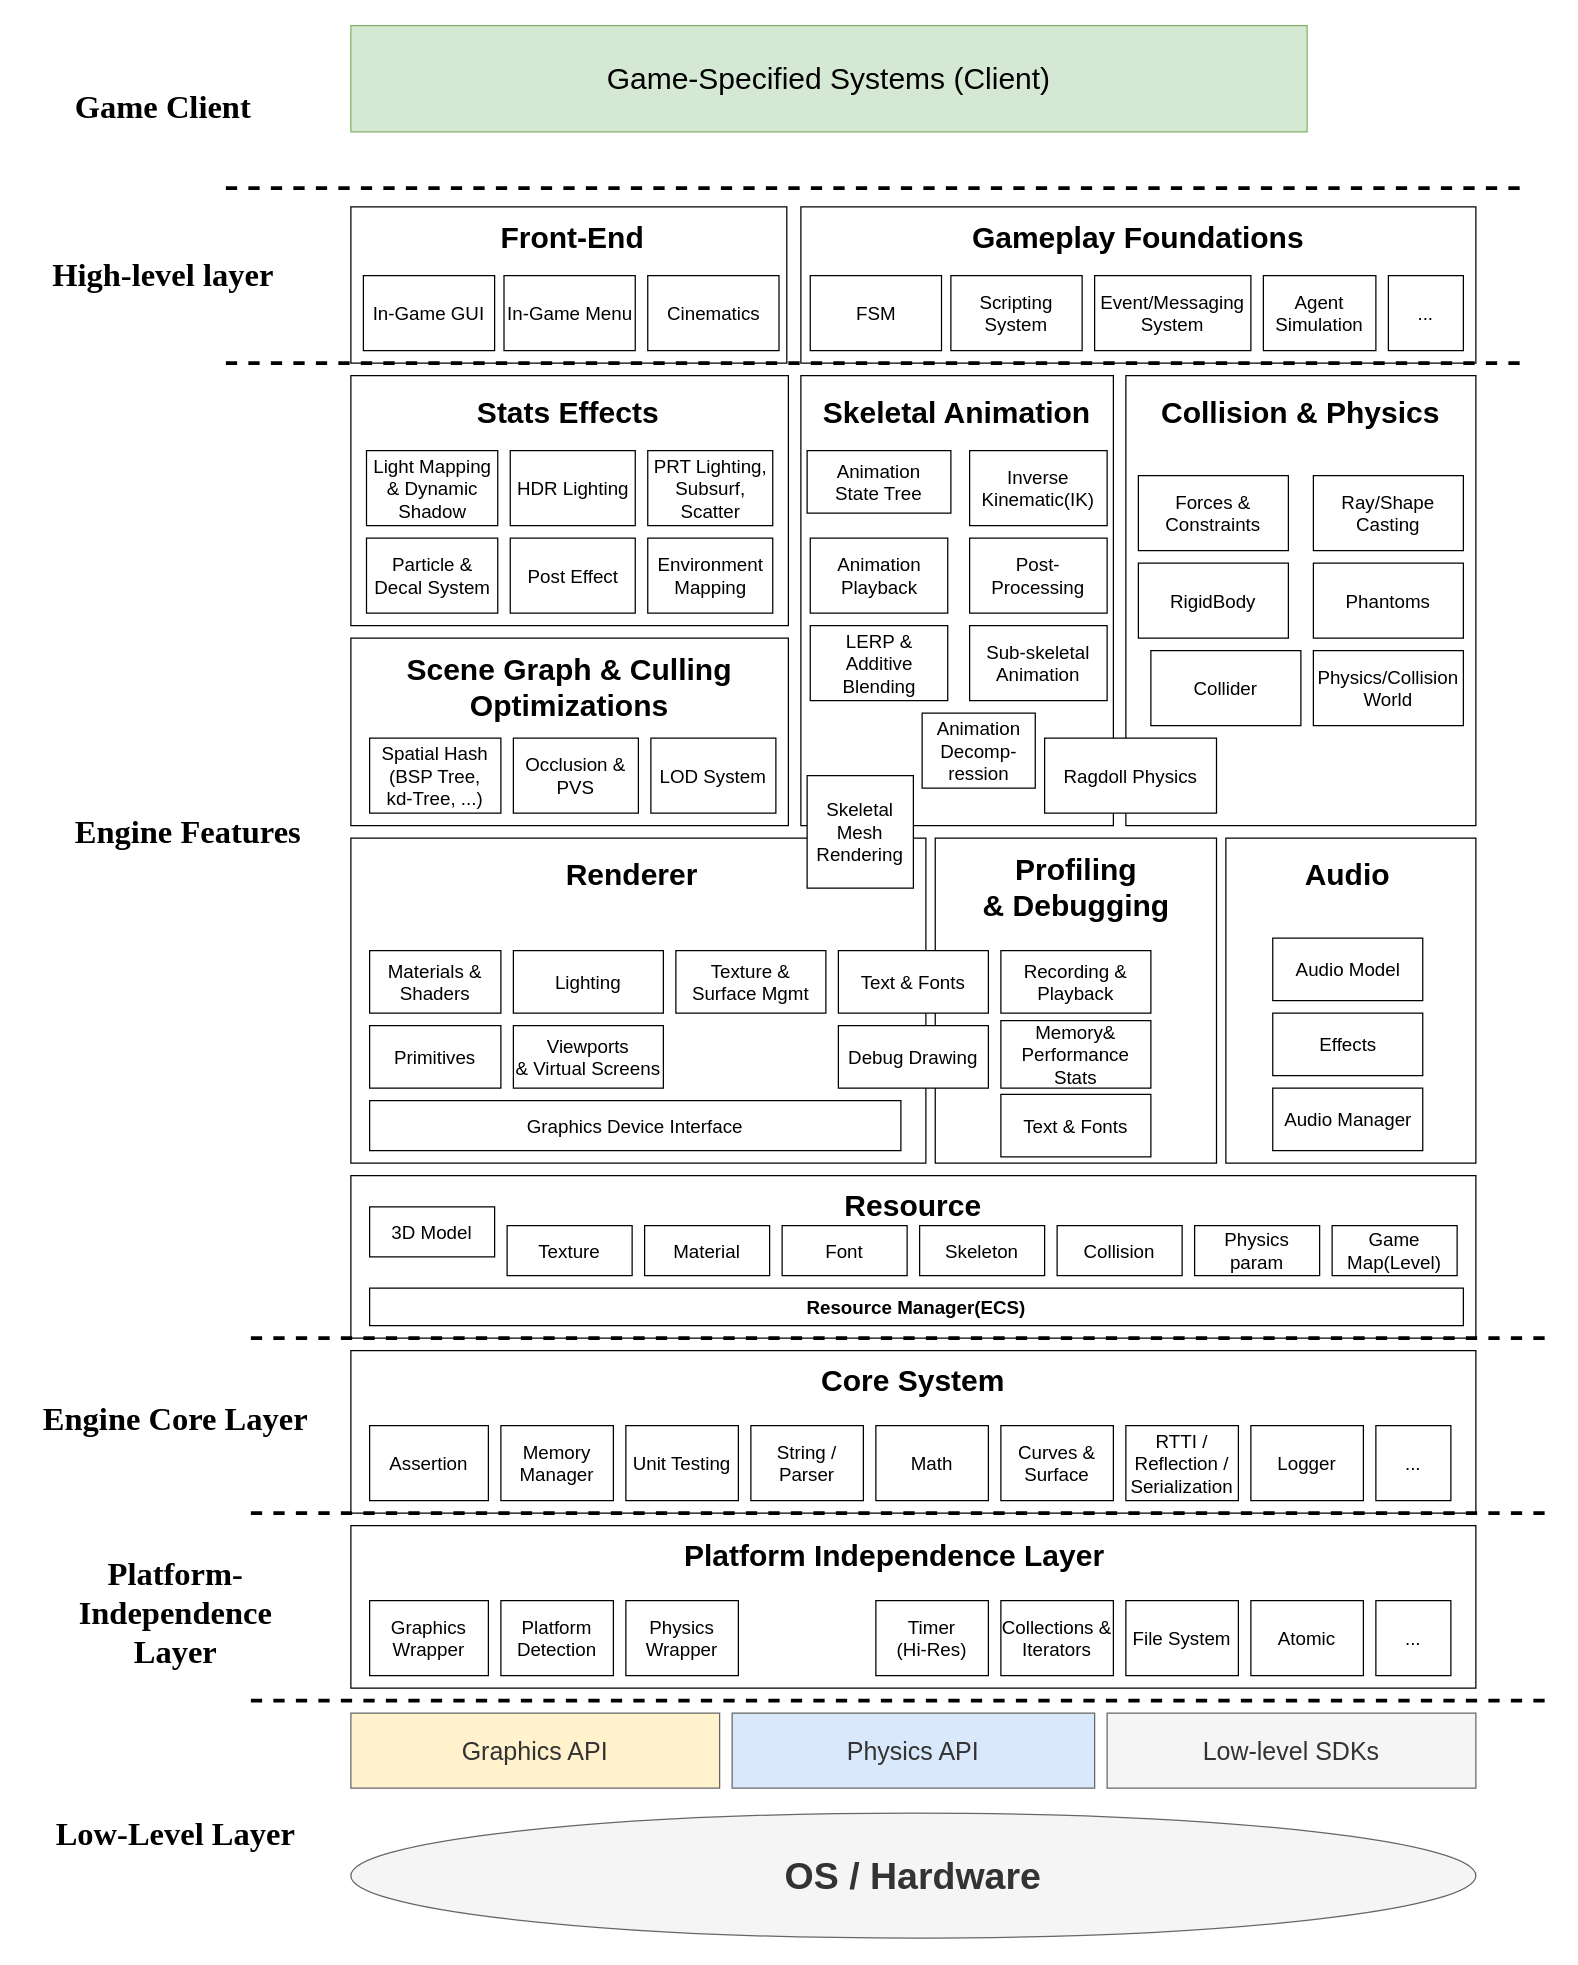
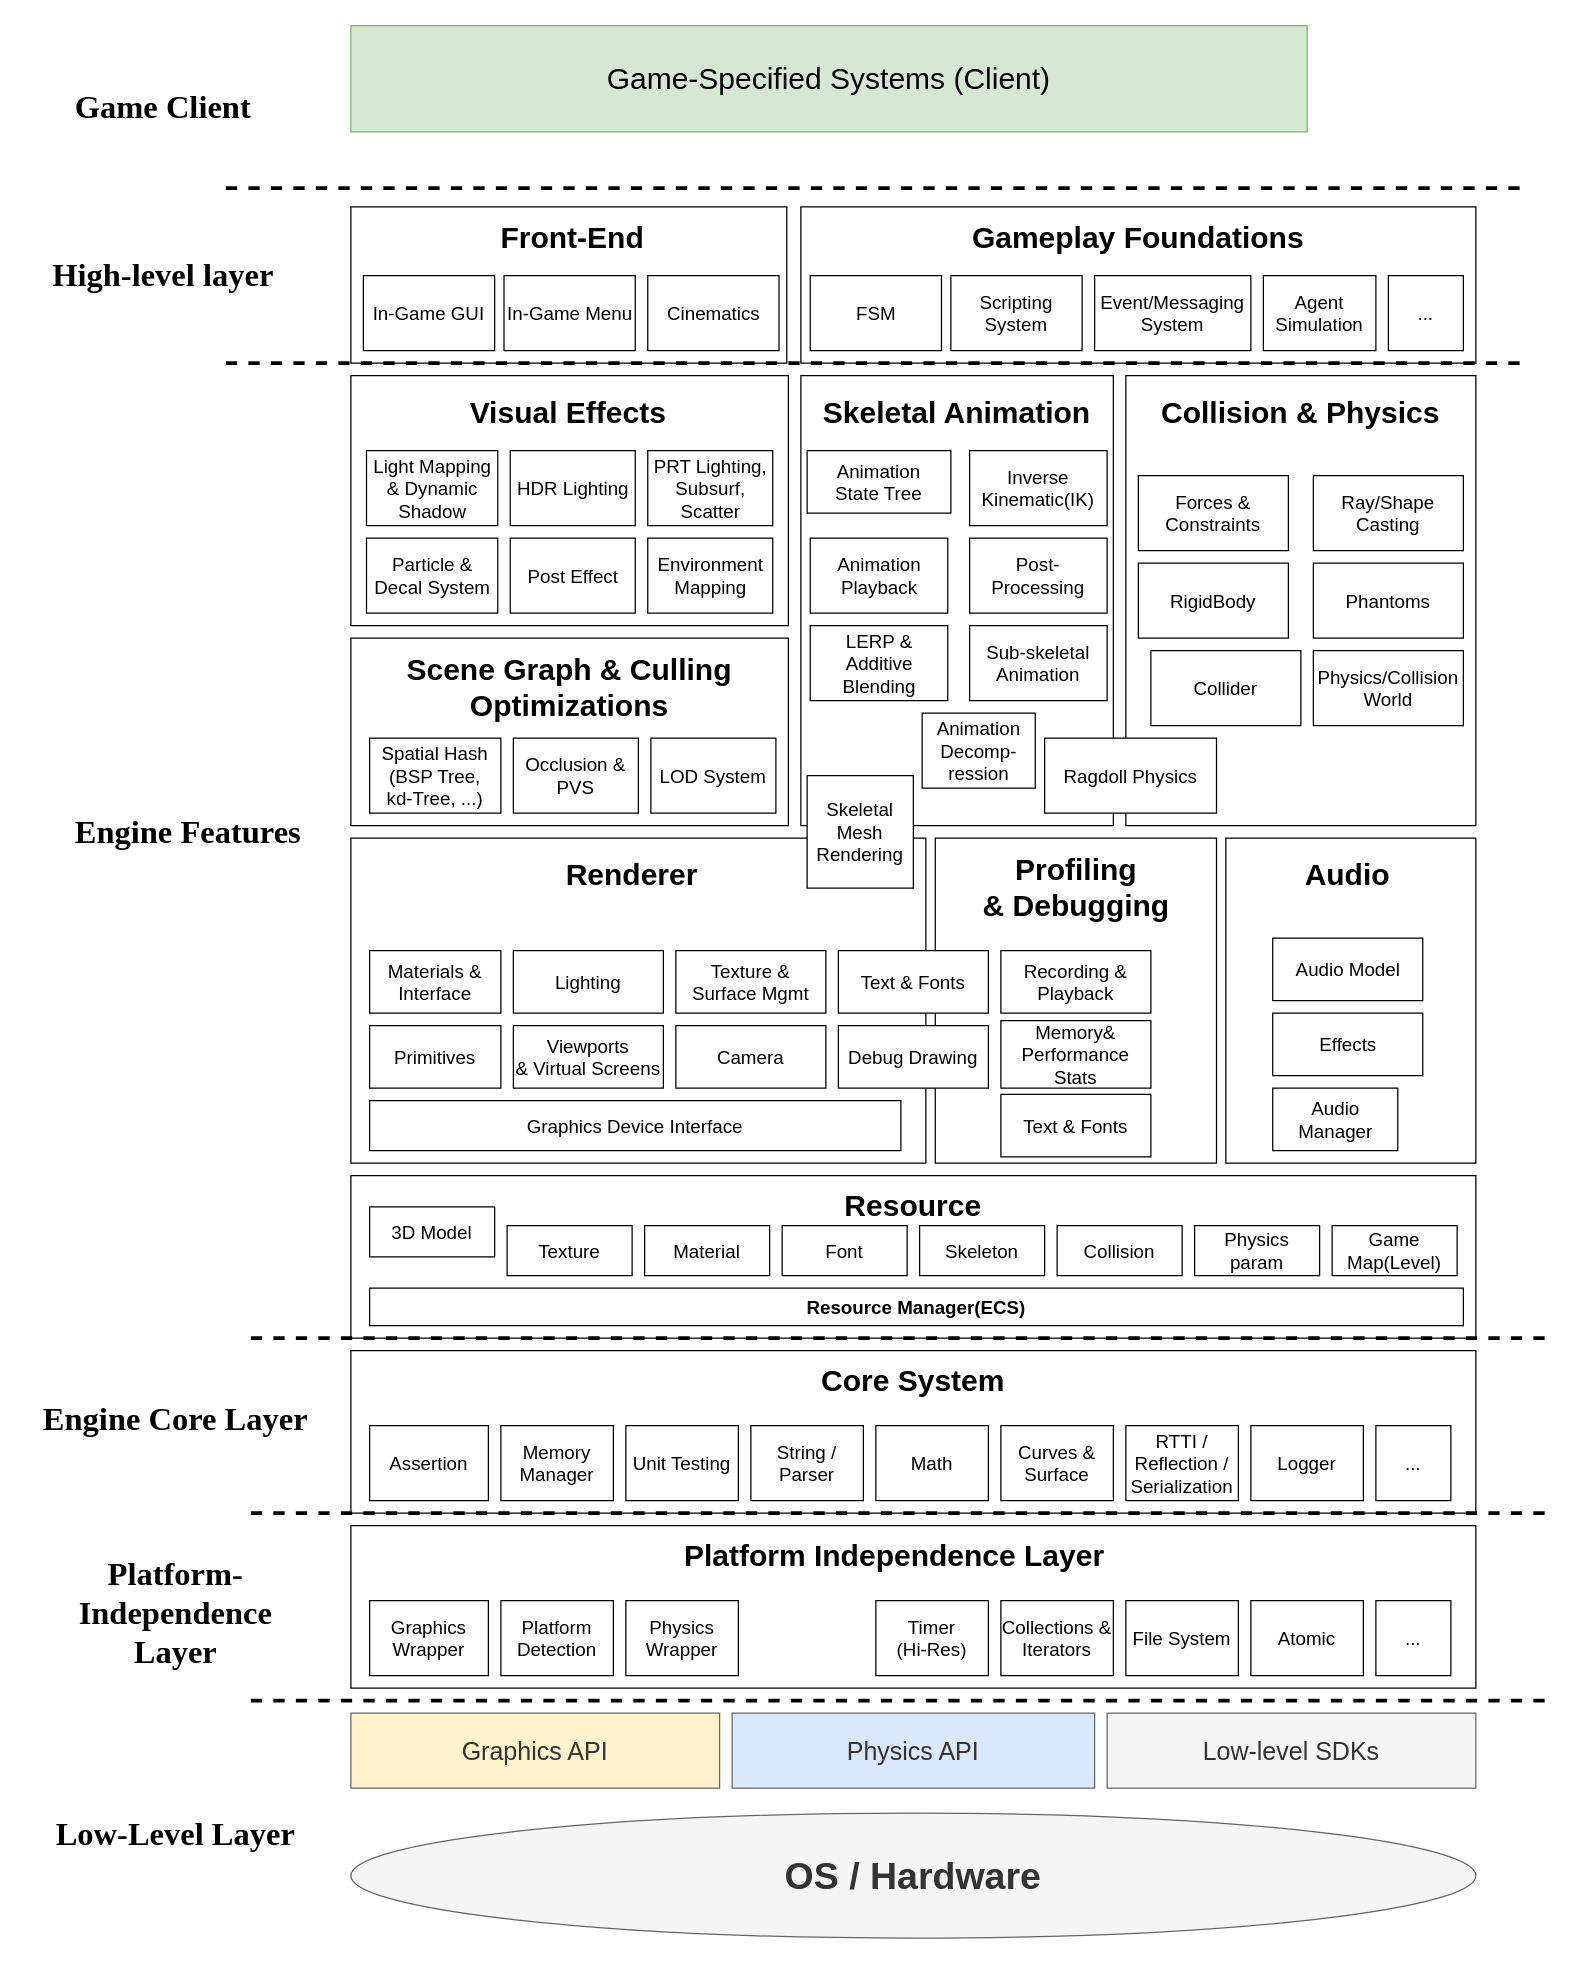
(568, 413) -> (568, 413)
(435, 982) -> (435, 982)
none -> (751, 1057)
(1348, 1119) -> (1335, 1119)
